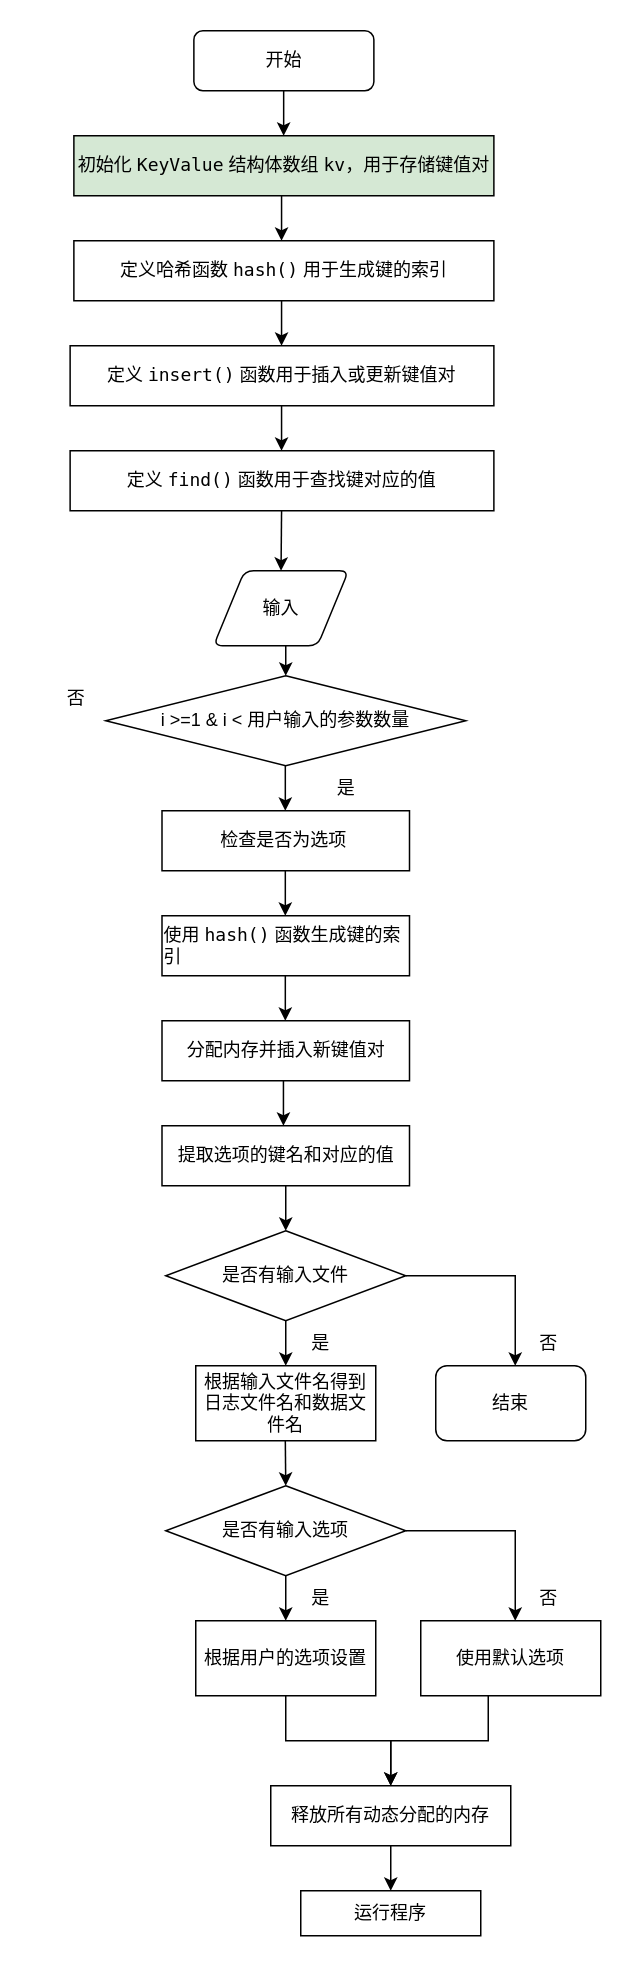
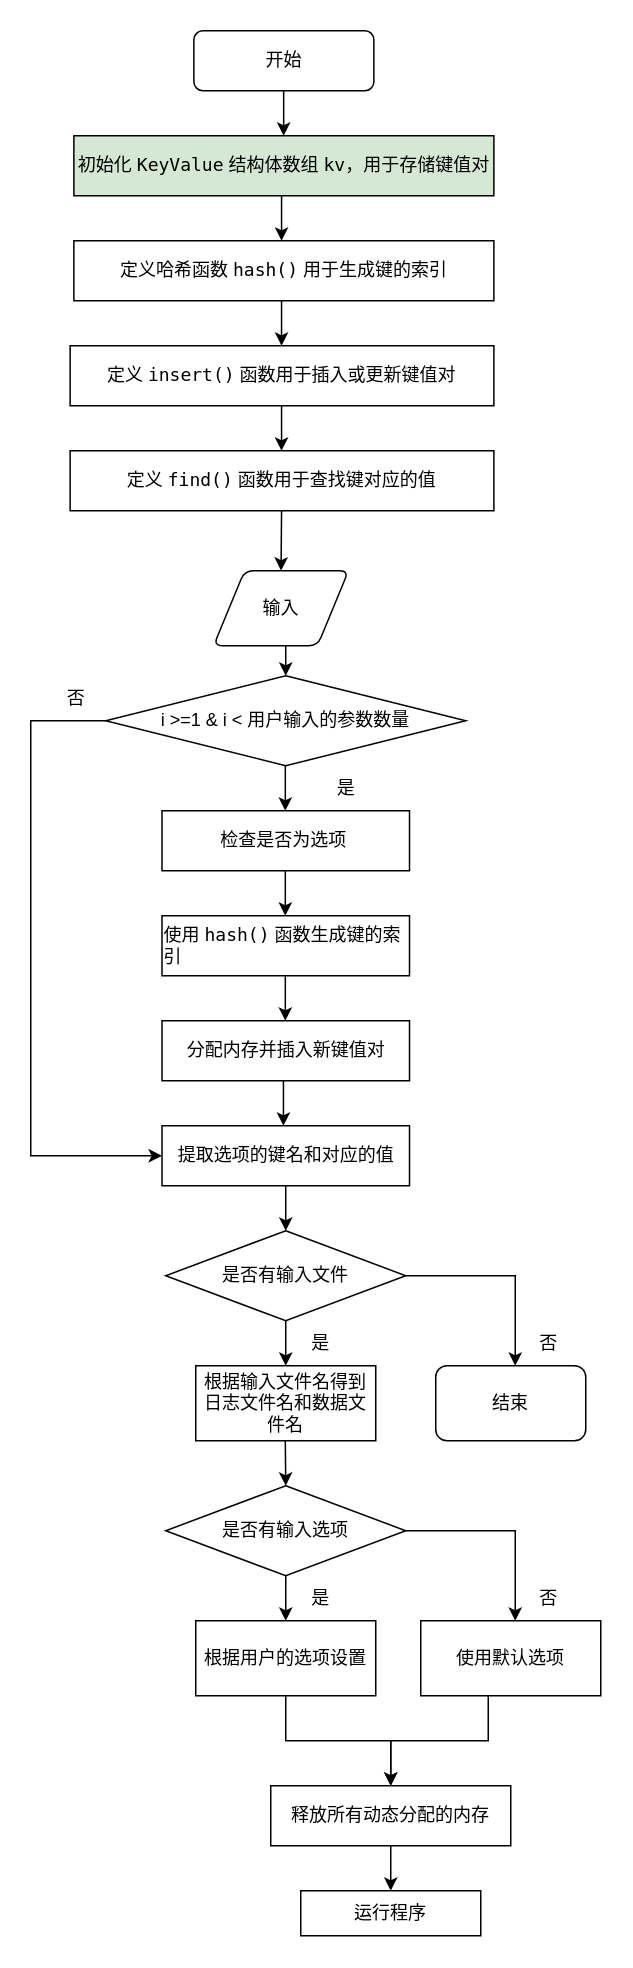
none -> (31, 962)
